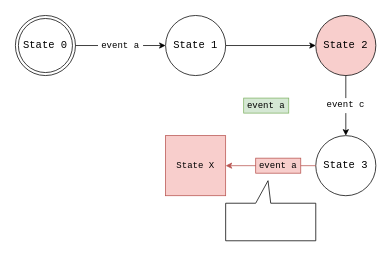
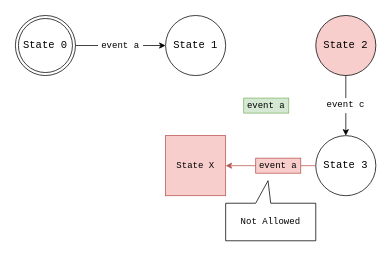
(267, 45) -> none
none -> (270, 222)
